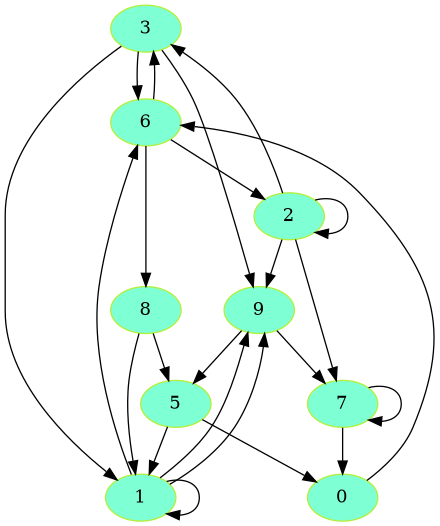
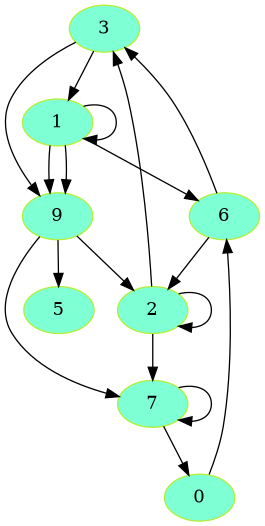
(137, 69) -> none
(276, 257) -> (100, 259)
(146, 310) -> none
(161, 444) -> none
(253, 448) -> none
